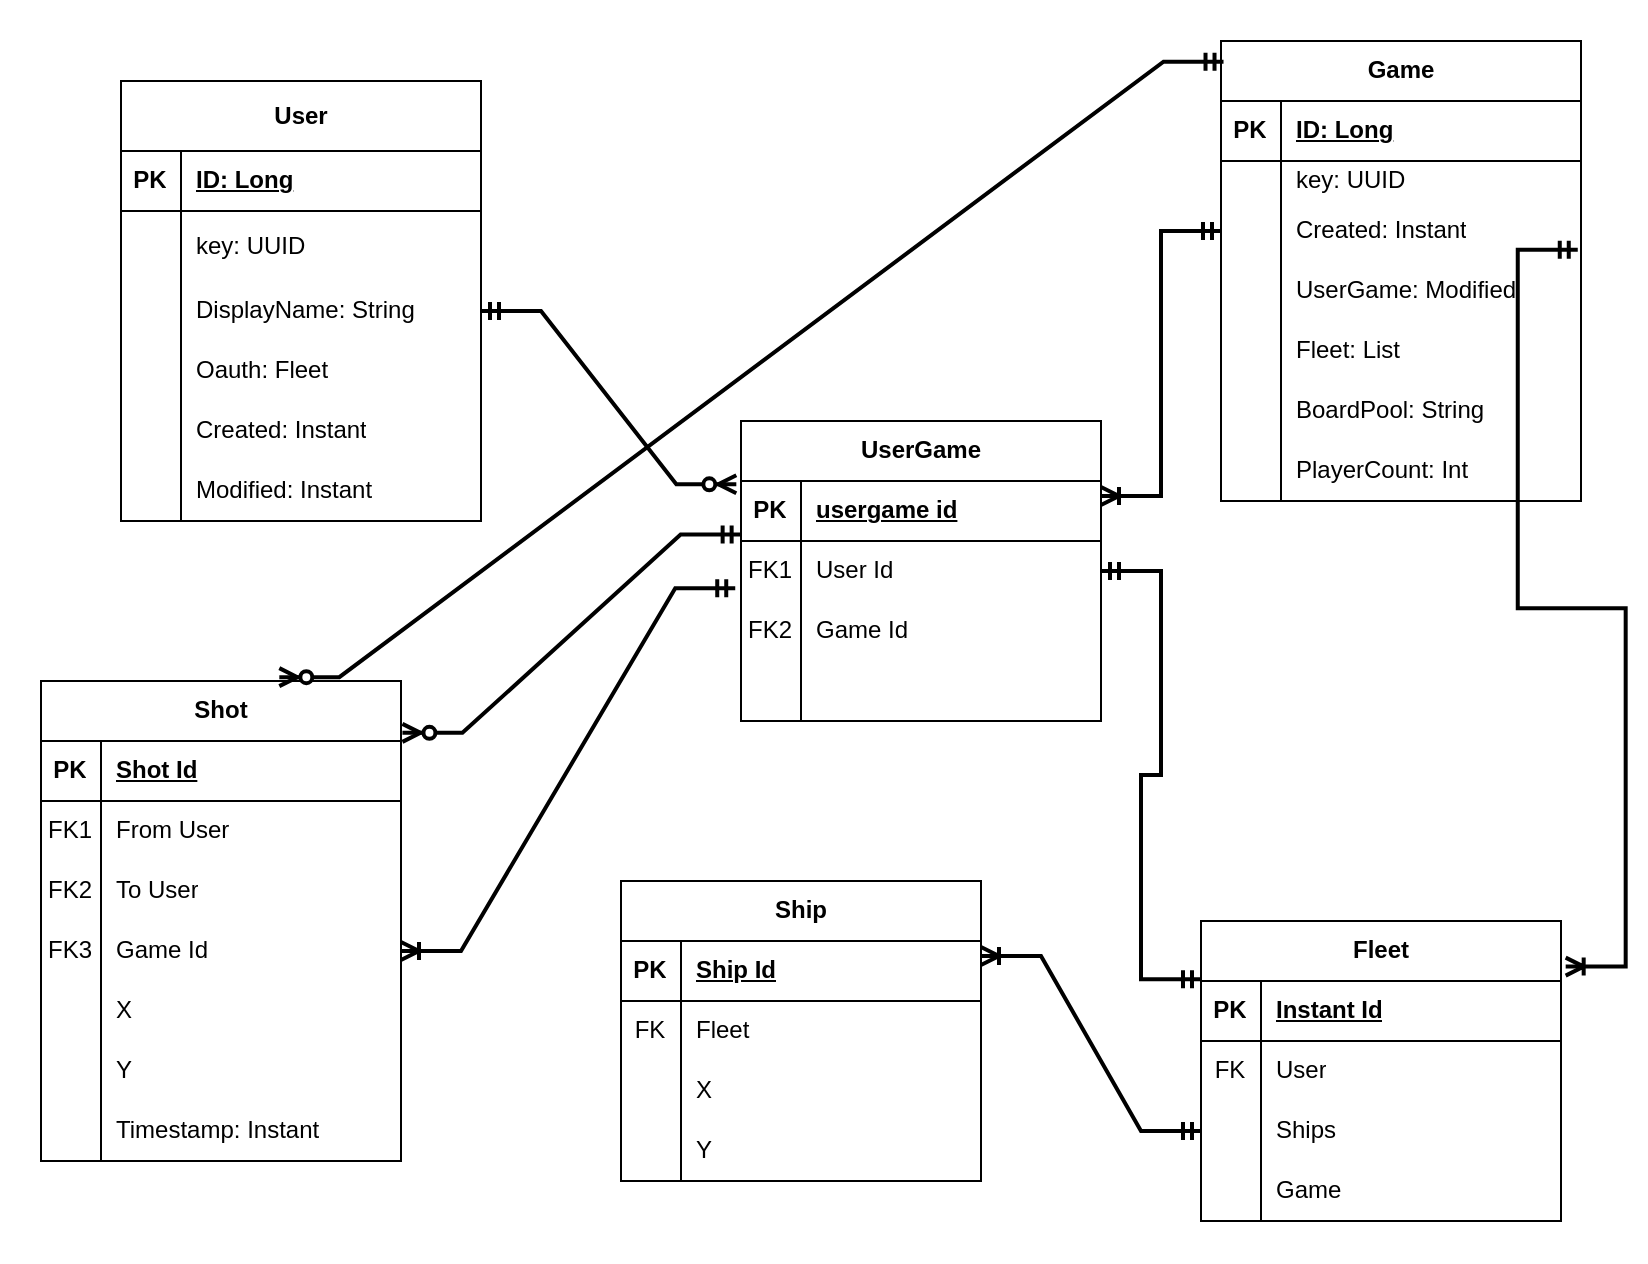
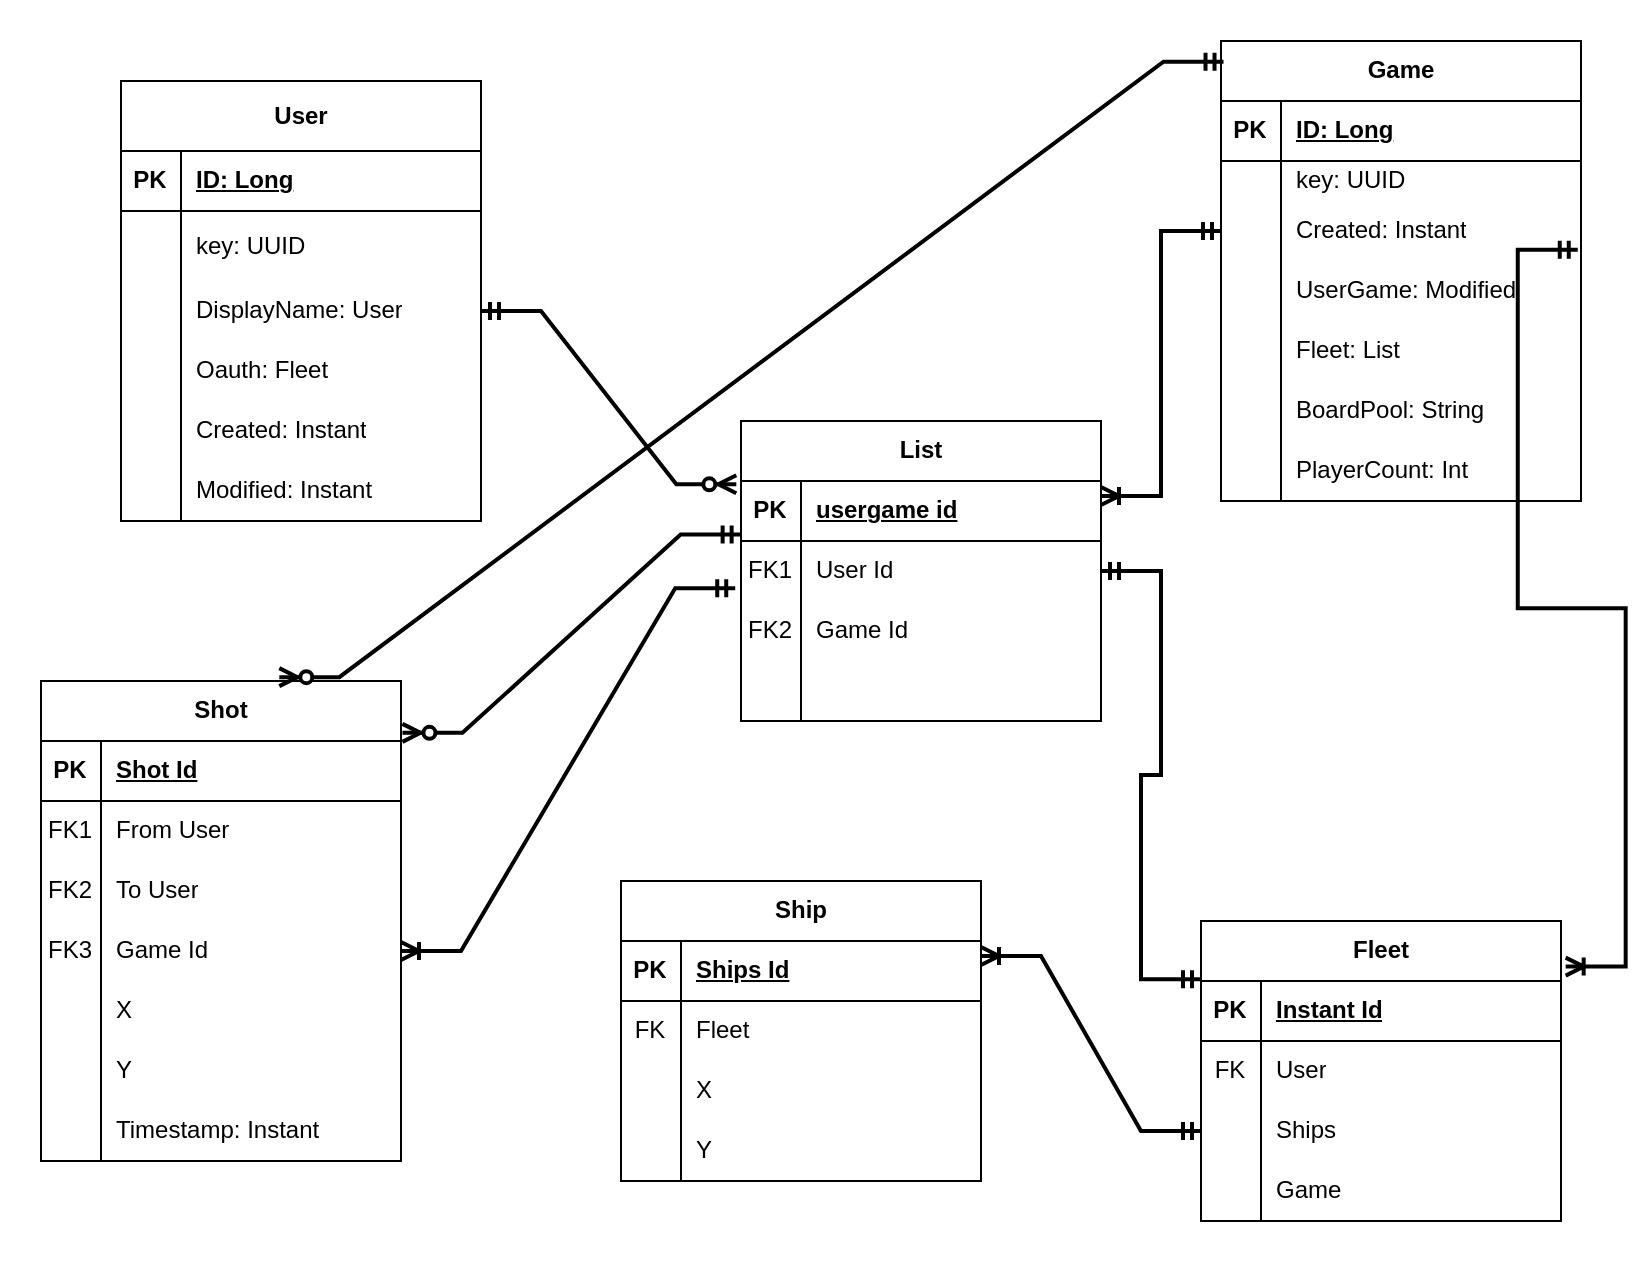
(309, 311) -> (299, 311)
(922, 451) -> (922, 451)
(738, 971) -> (745, 971)
